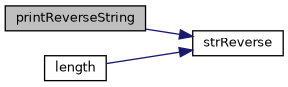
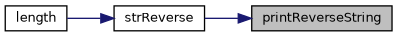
(163, 32) -> (221, 18)
